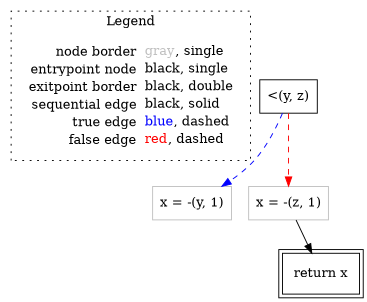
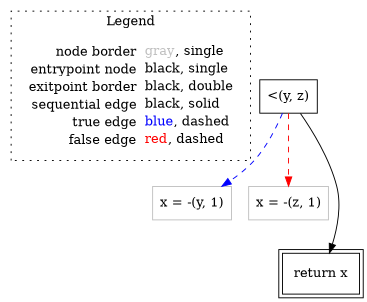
(302, 232) -> (333, 175)
